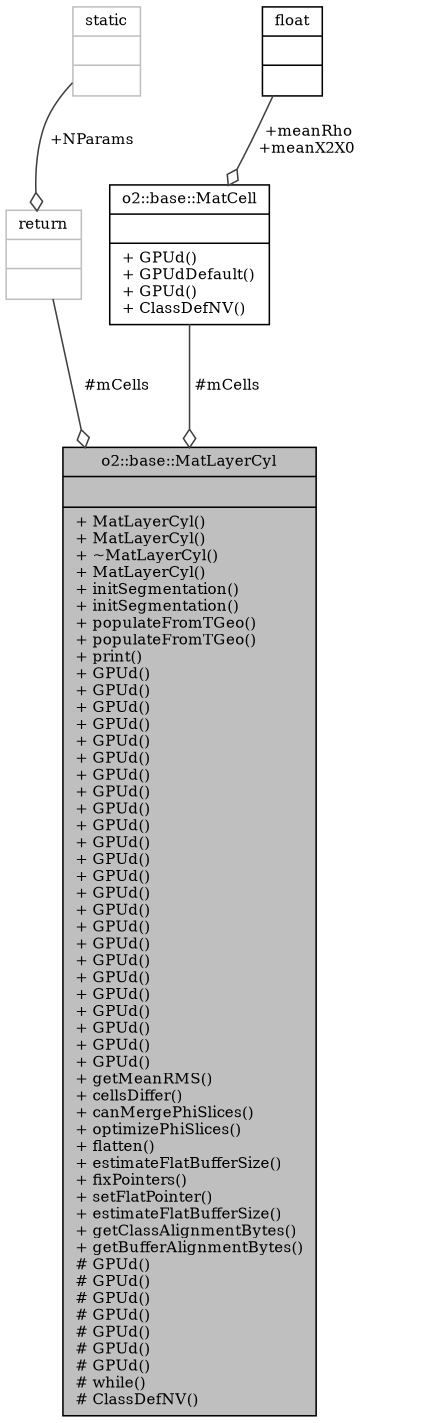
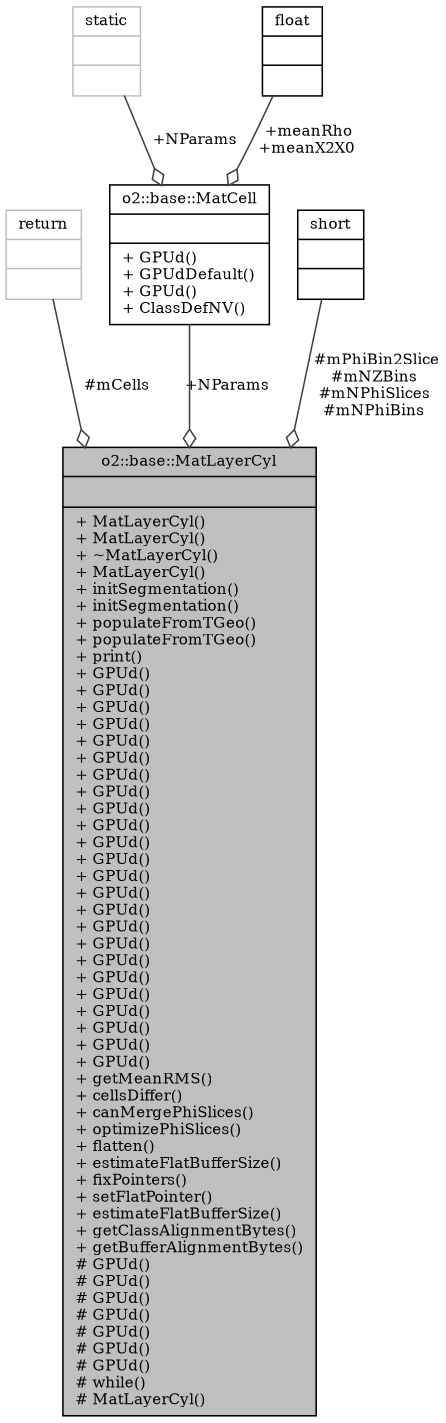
(42, 133) -> (139, 132)
none -> (331, 255)
(225, 386) -> (225, 386)
(137, 1400) -> (140, 1400)
